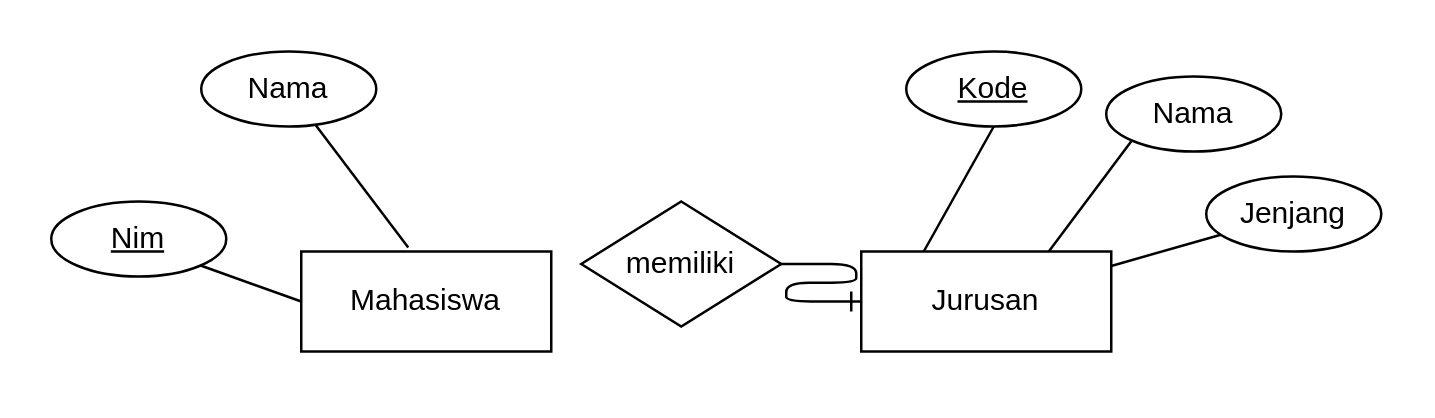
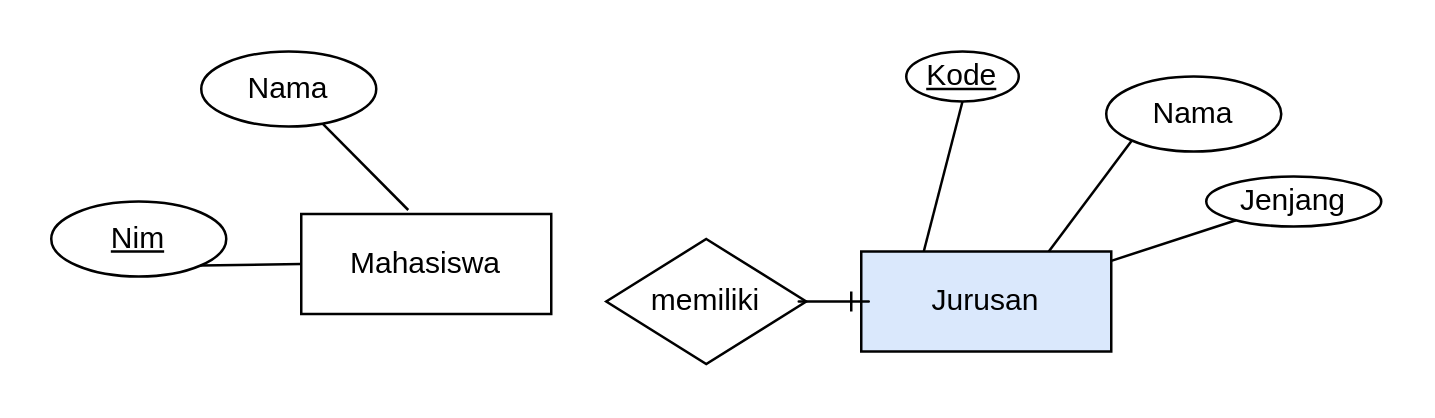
(994, 89) -> (963, 76)
(1294, 214) -> (1294, 201)
(681, 264) -> (706, 301)
(426, 301) -> (426, 264)
(986, 301) -> (986, 301)
